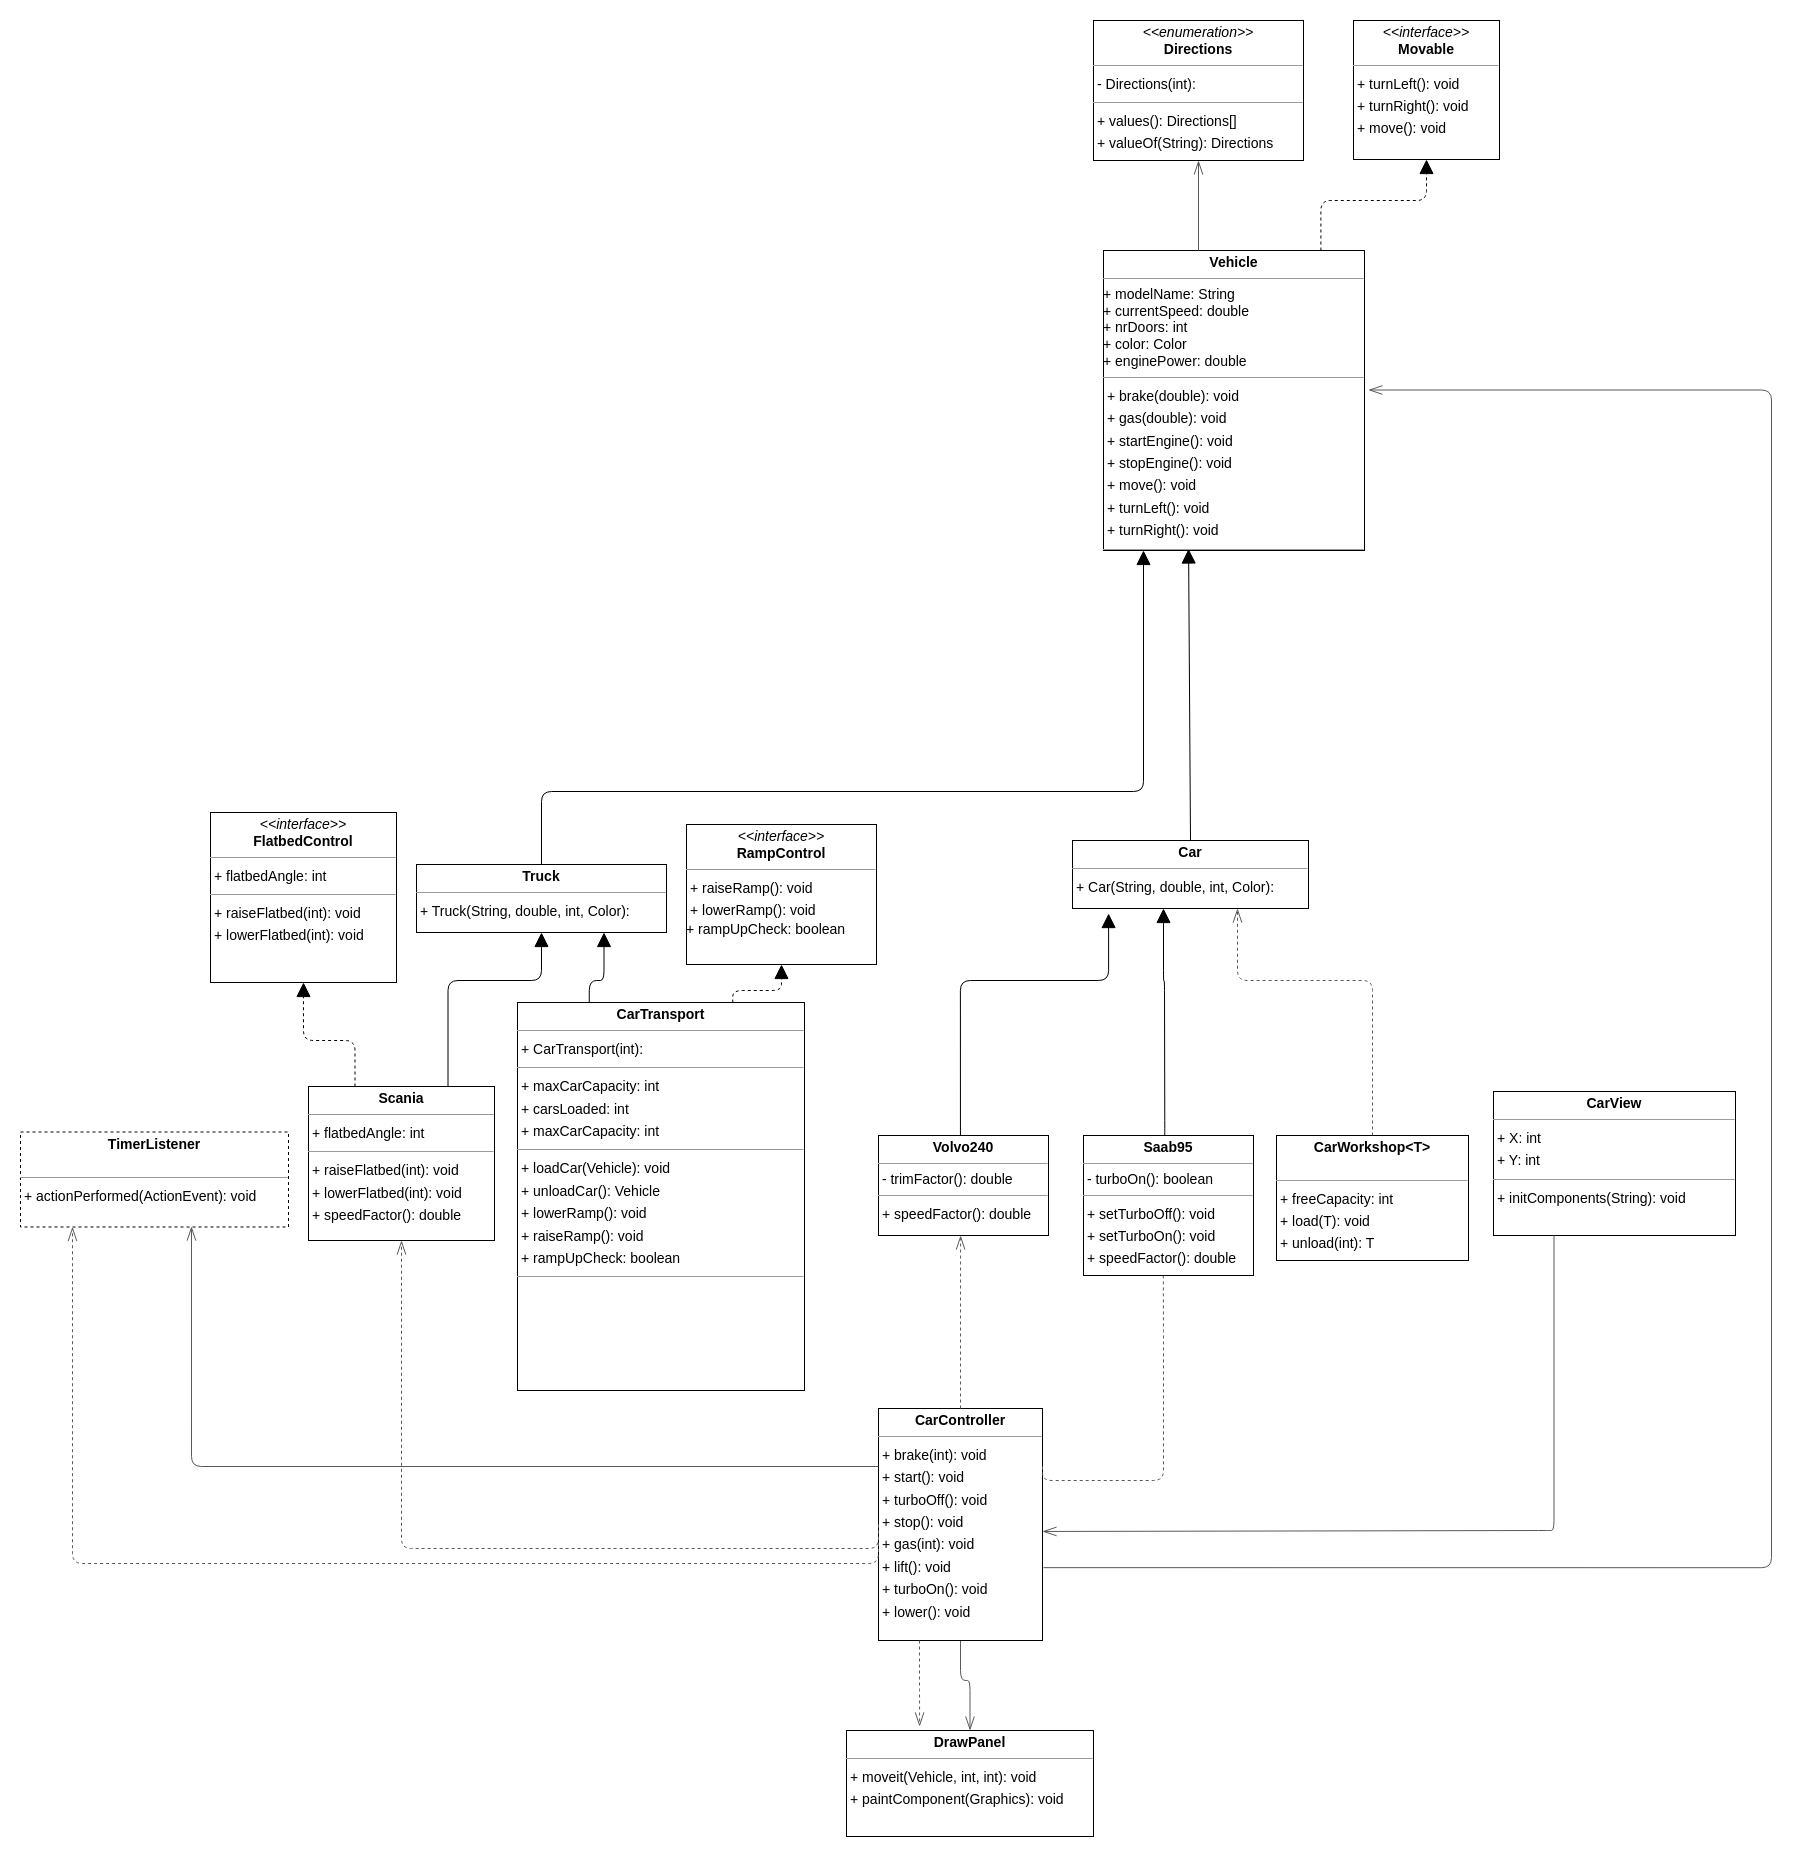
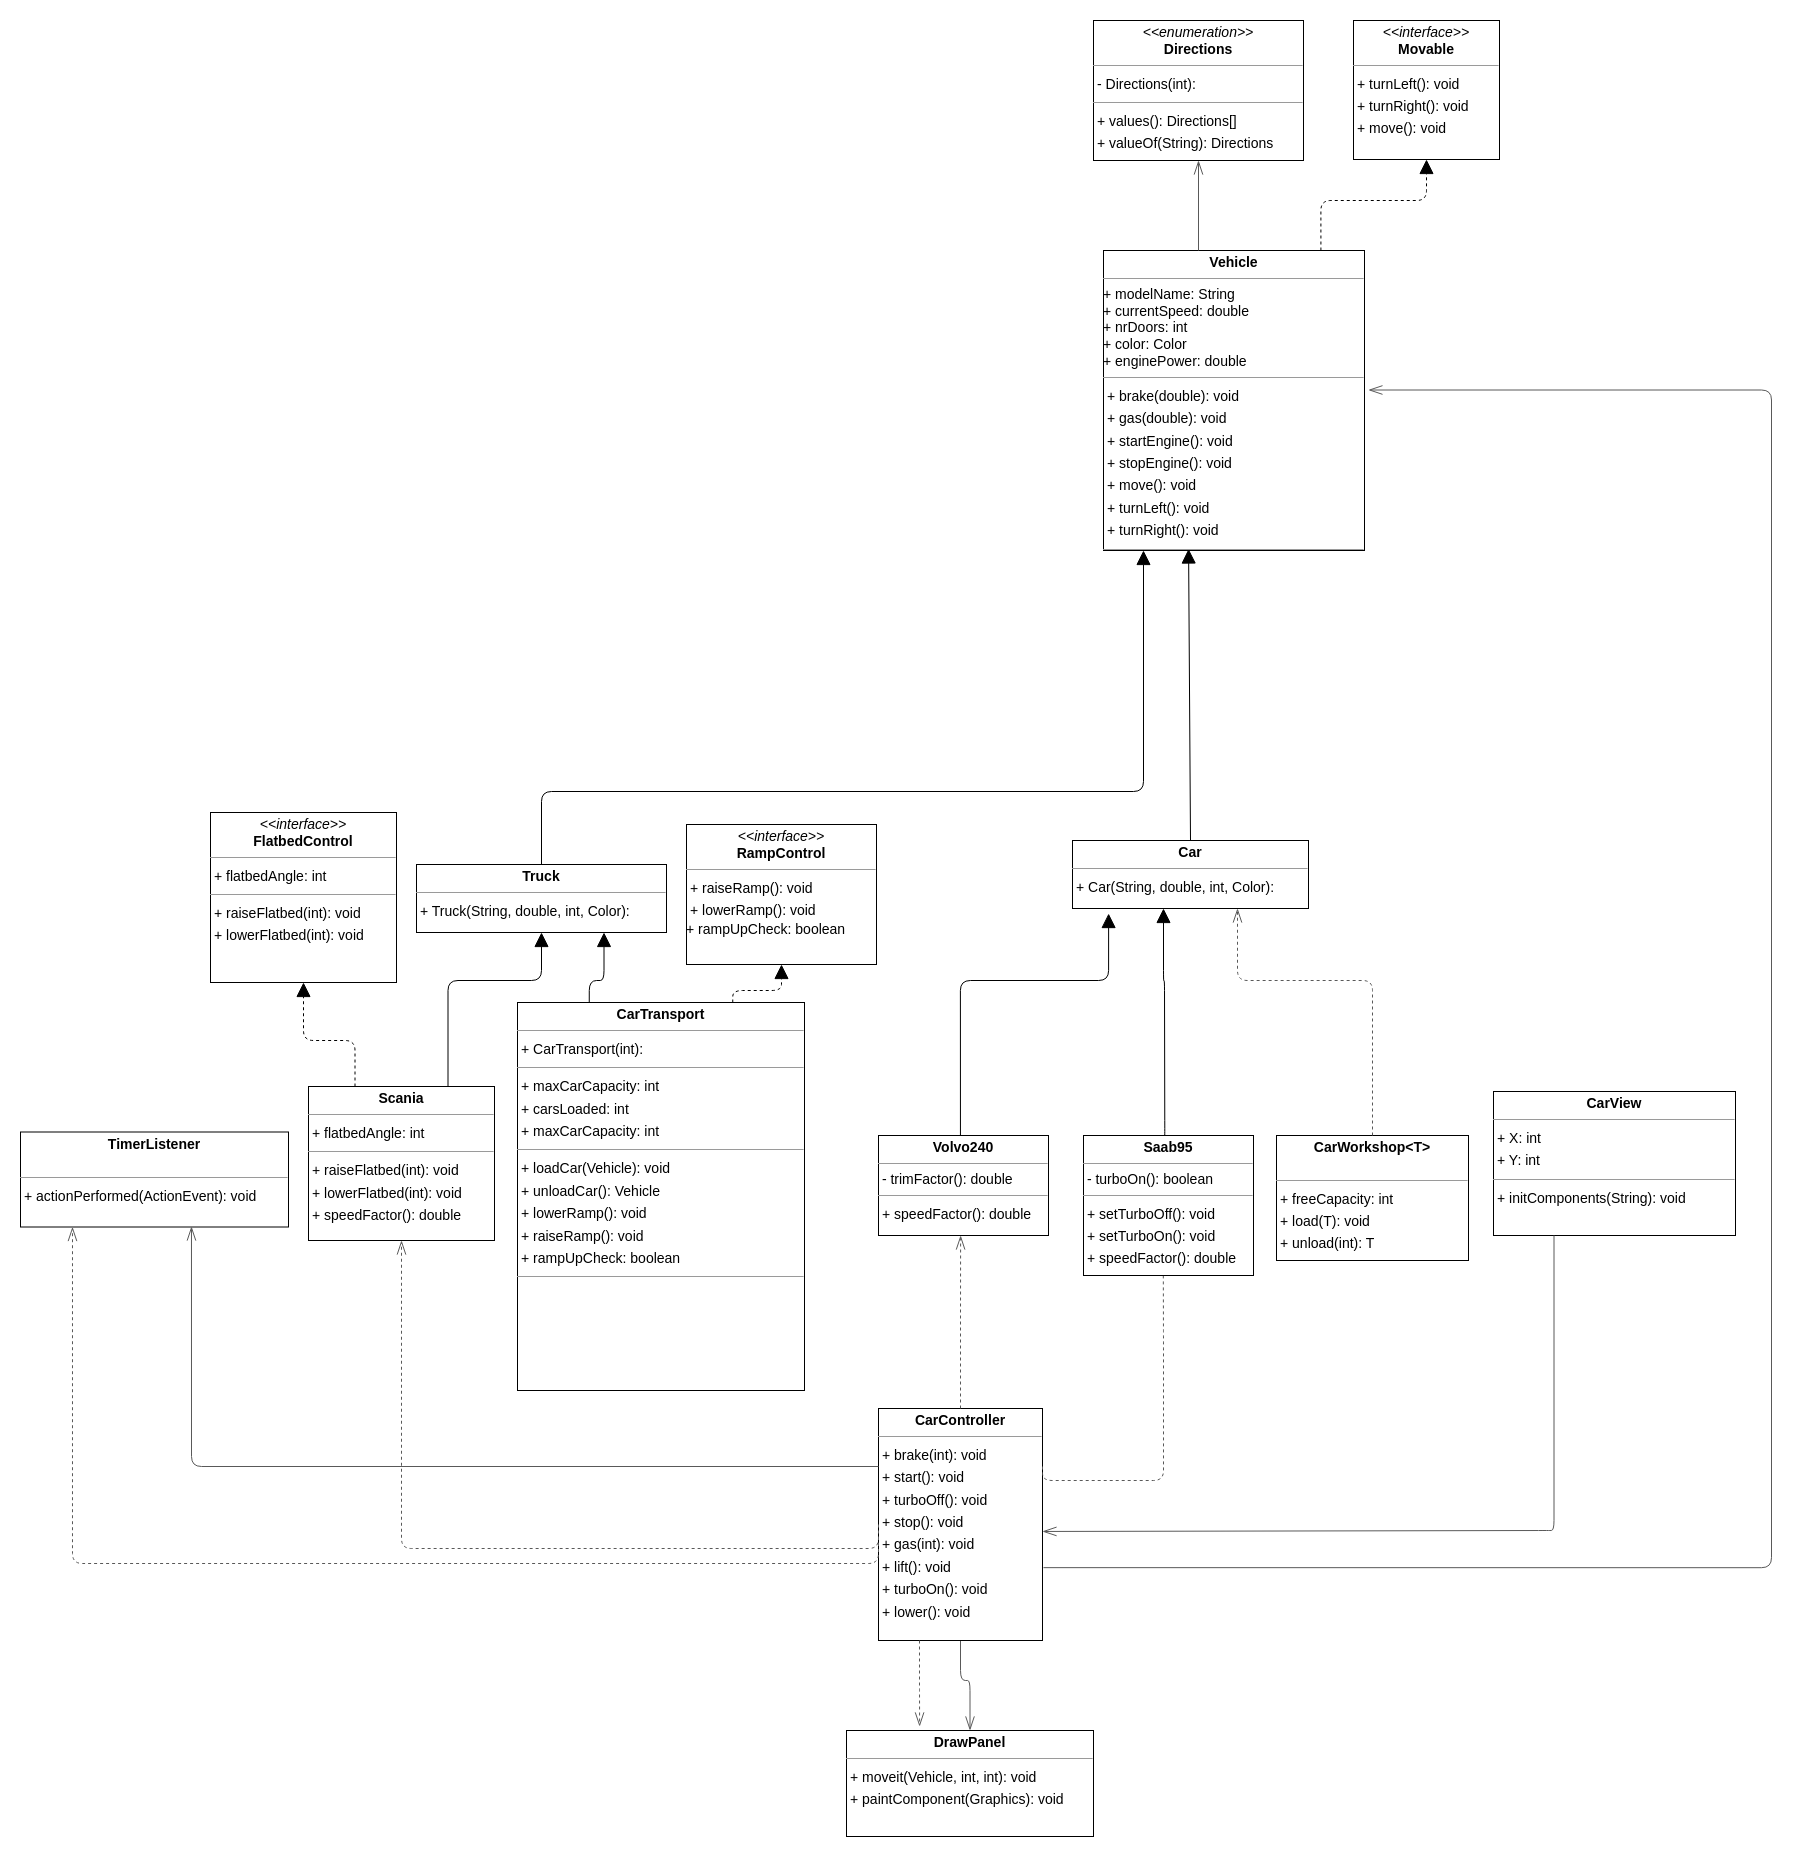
(155, 1180) -> (155, 1180)
